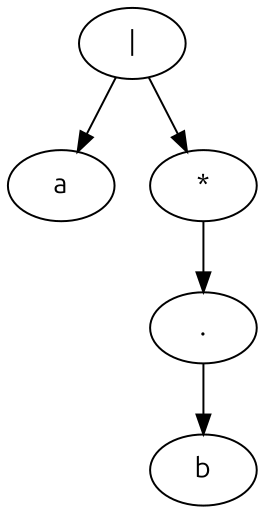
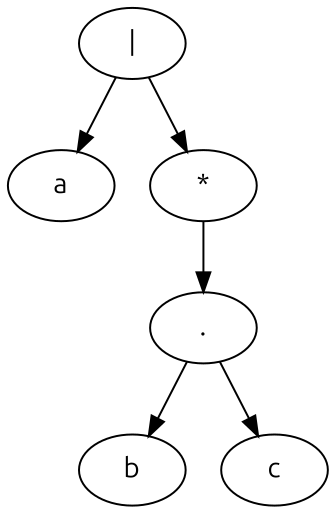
none -> (275, 470)
